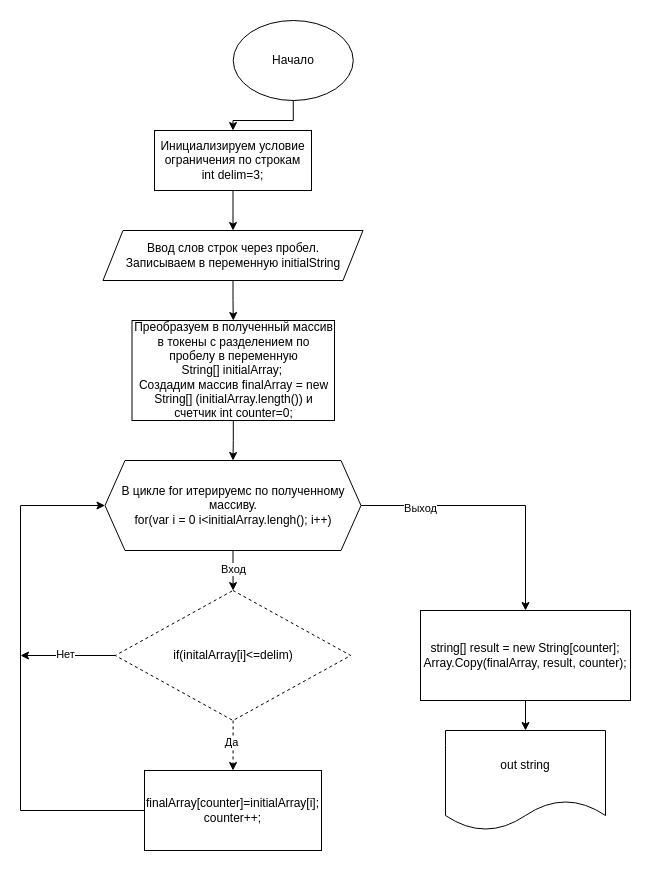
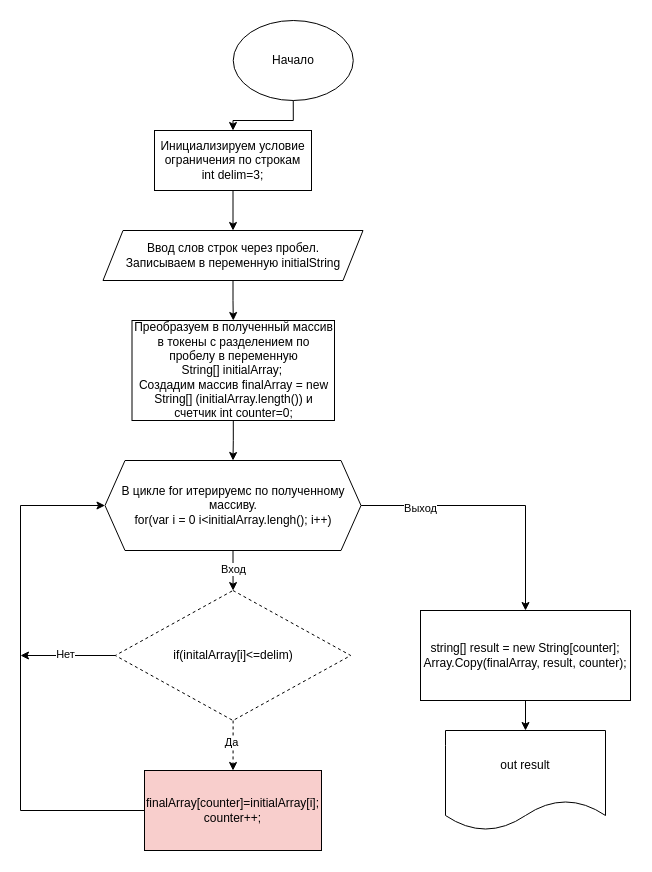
(526, 766) -> (526, 766)
(233, 811) -> (233, 811)
